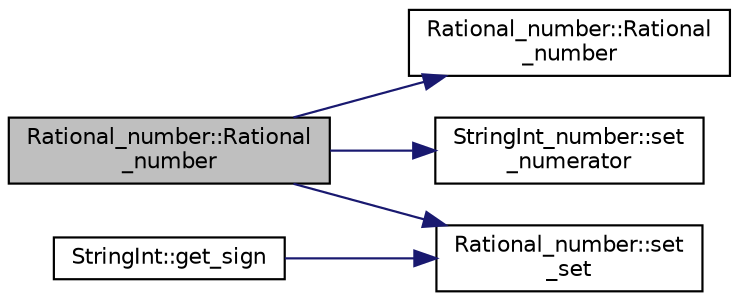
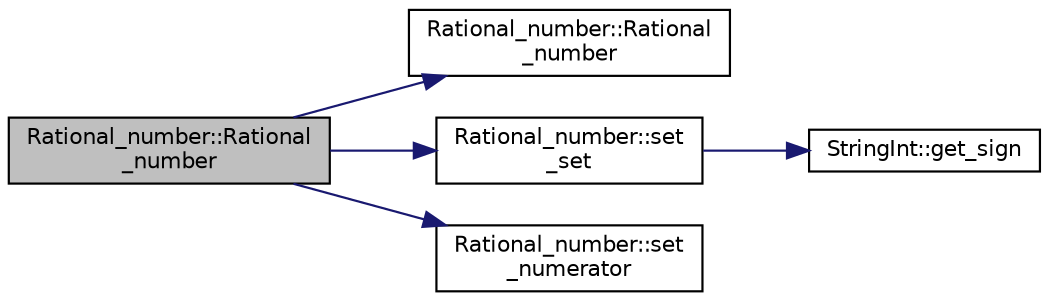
(569, 151) -> (569, 258)
(350, 258) -> (745, 151)
